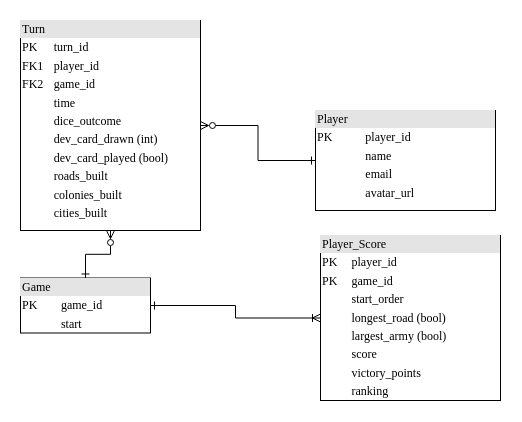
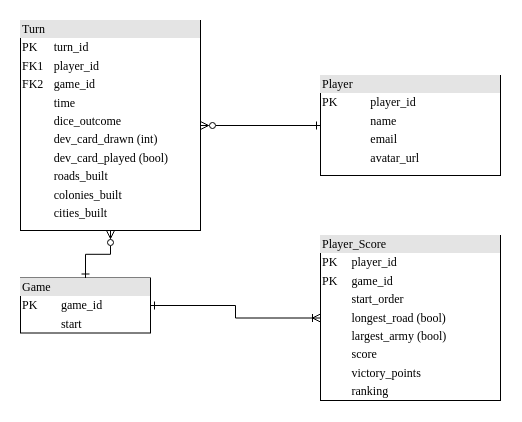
(406, 161) -> (411, 126)
